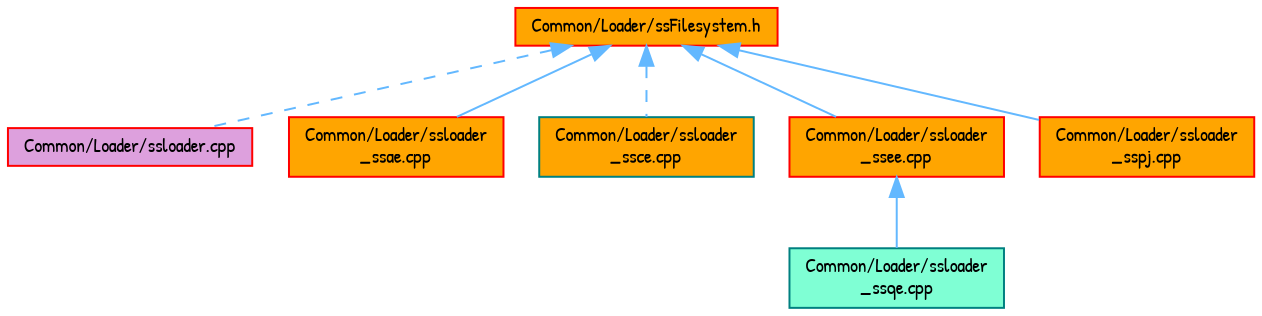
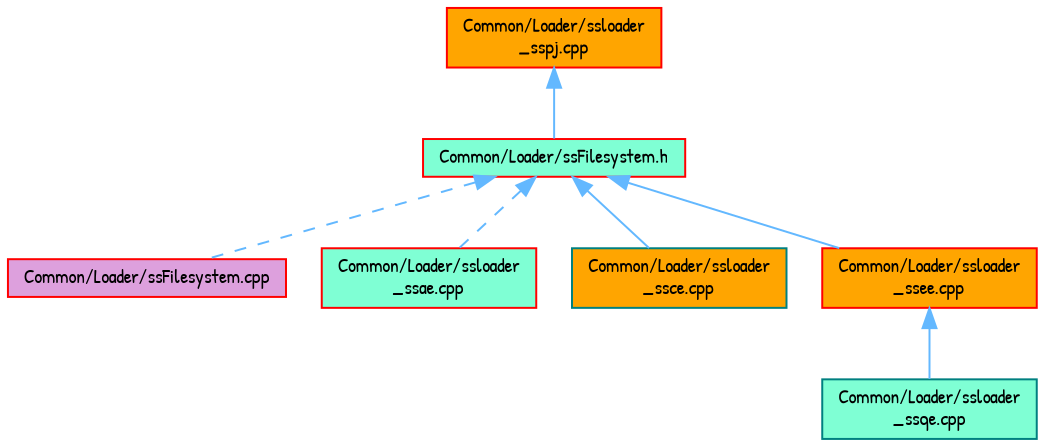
(646, 27) -> (554, 158)
(524, 85) -> (490, 219)
(889, 85) -> (554, 113)
(646, 92) -> (618, 219)
(130, 147) -> (147, 278)
(396, 147) -> (429, 278)
